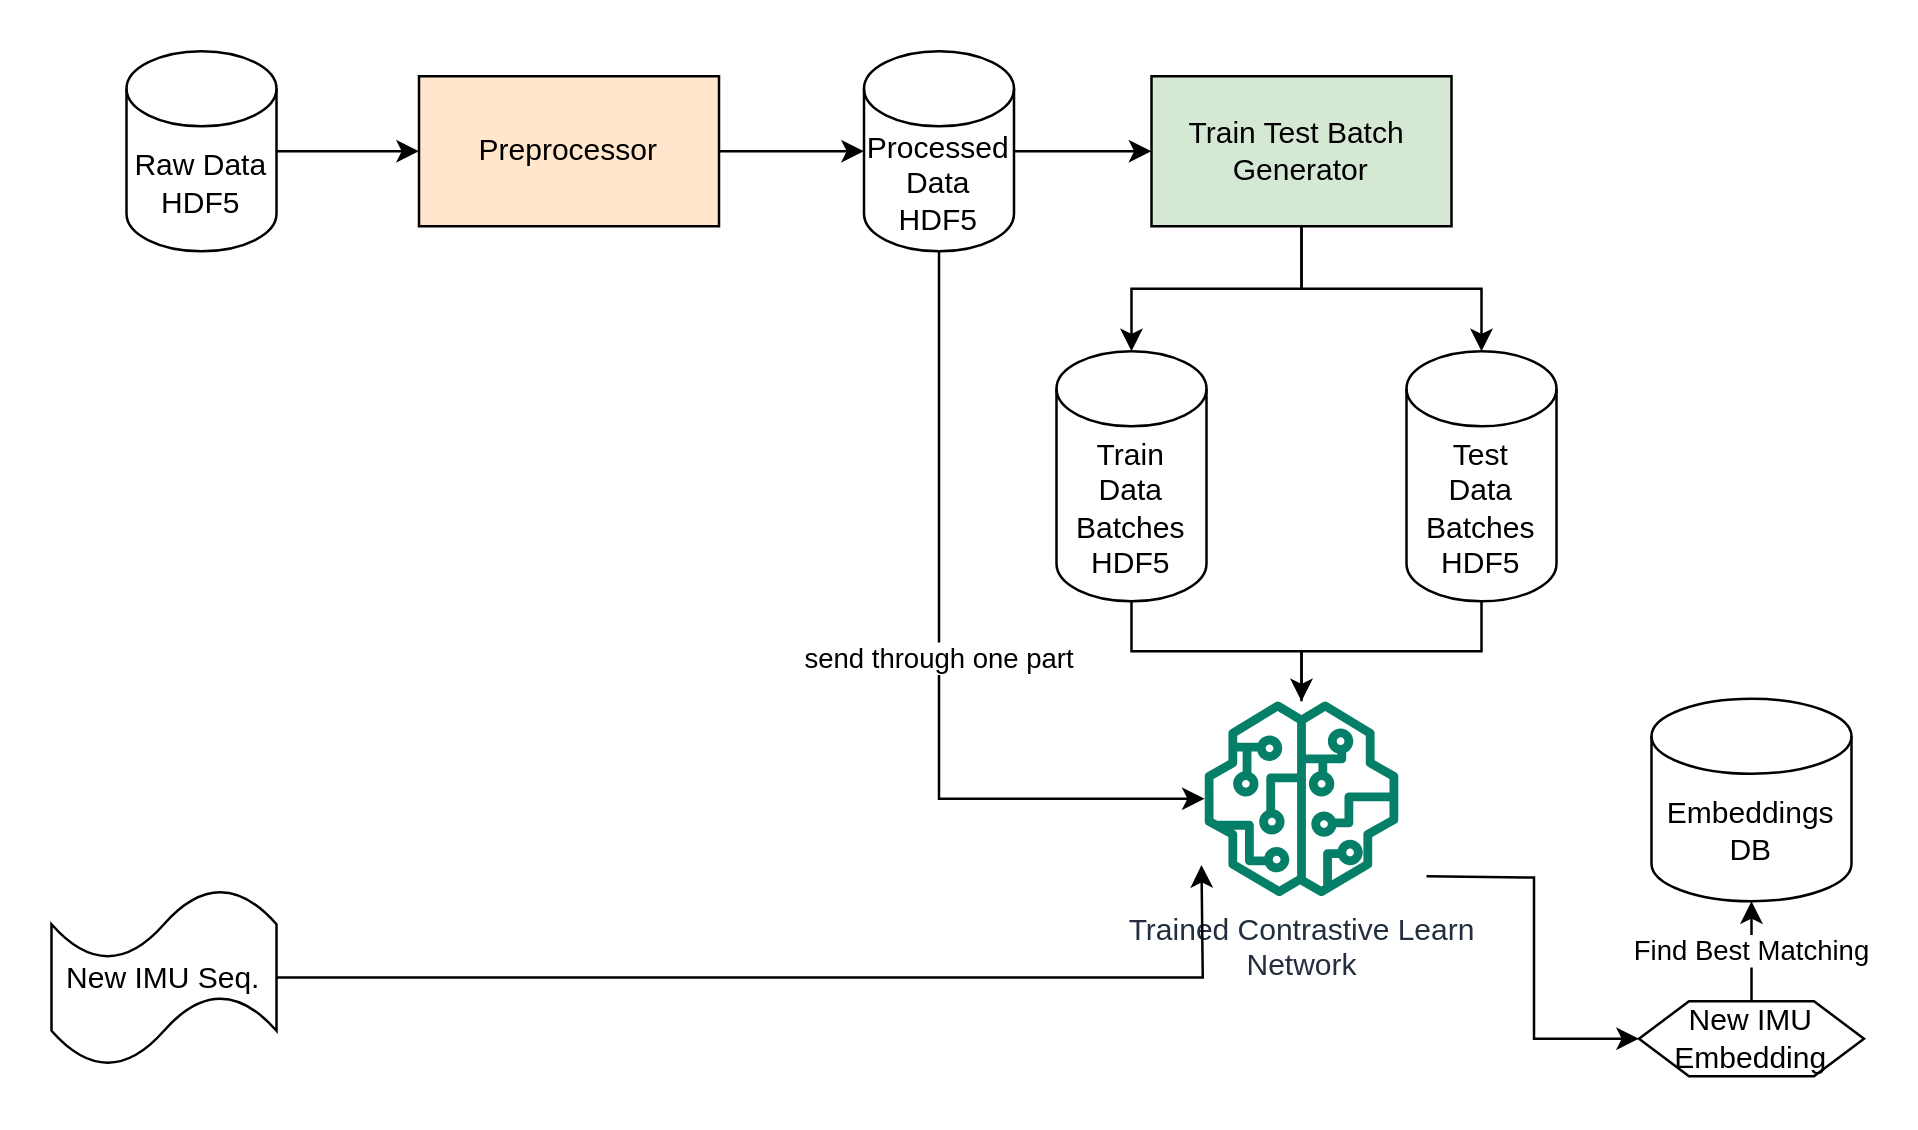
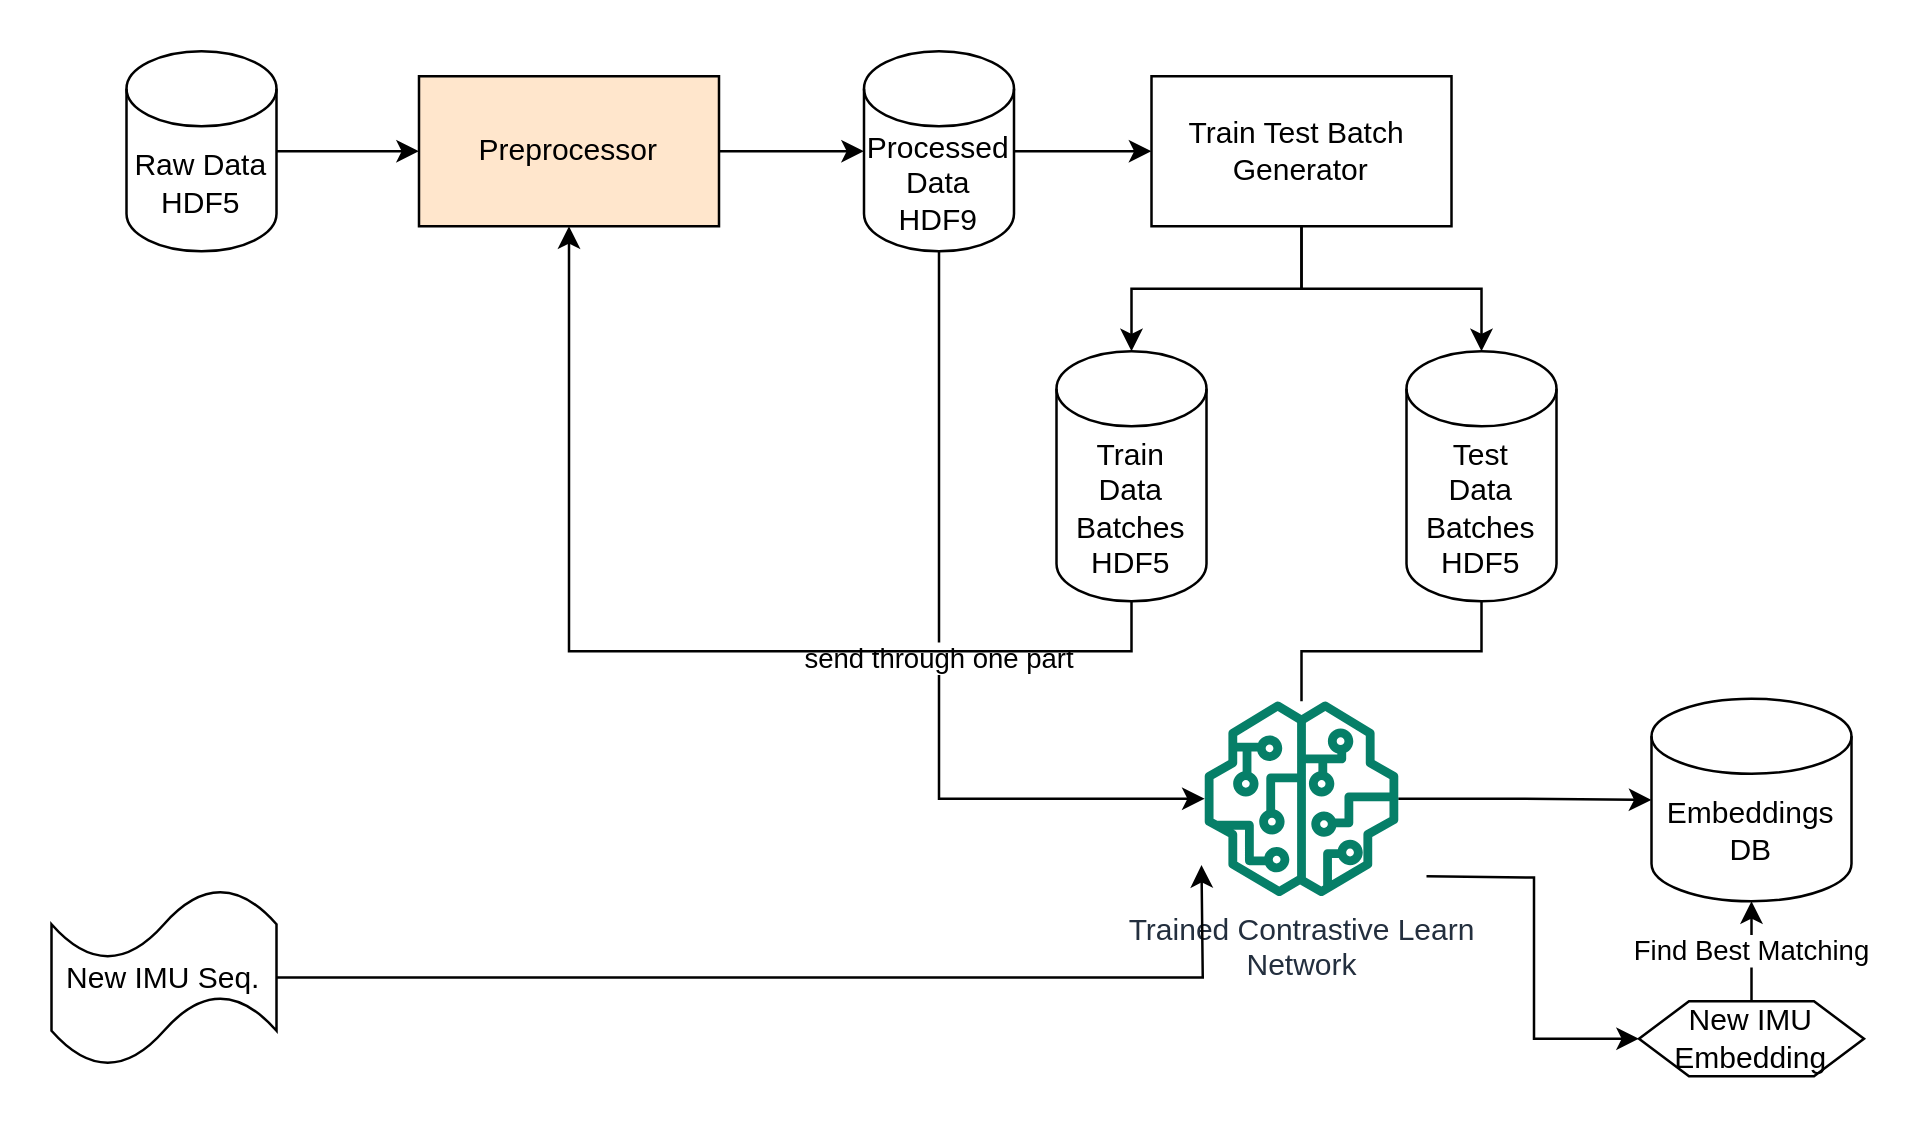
(1301, 151) -> (1301, 151)
(939, 184) -> (939, 184)
(1212, 651) -> (569, 629)
none -> (1517, 799)
